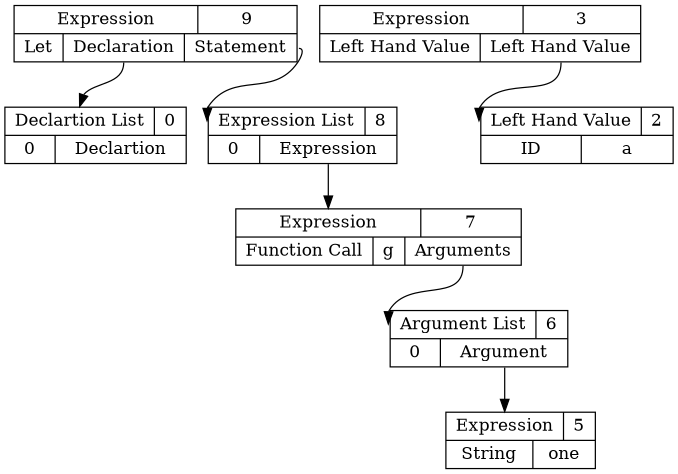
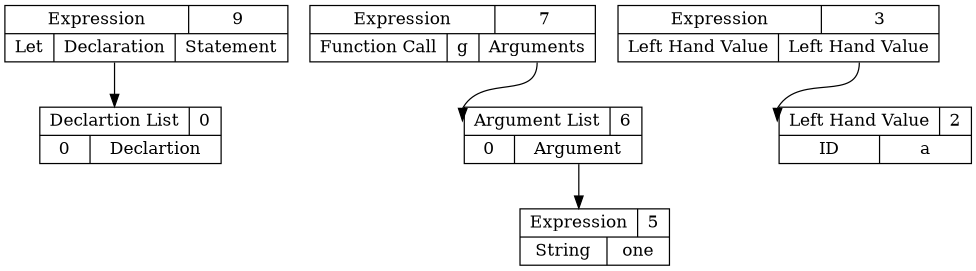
(303, 135) -> none
